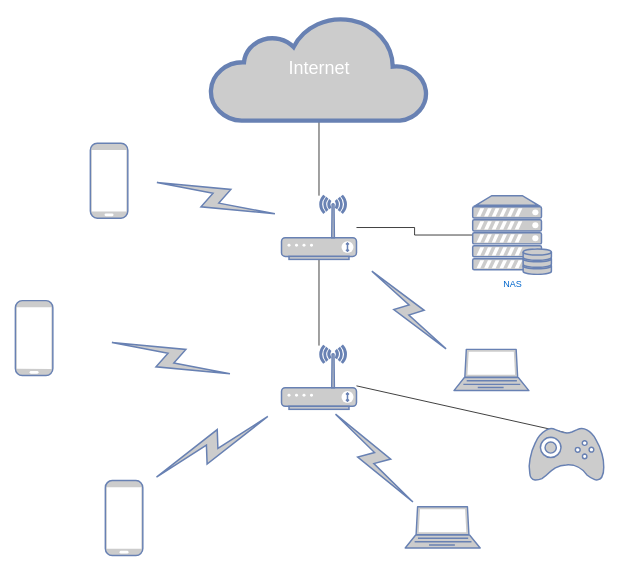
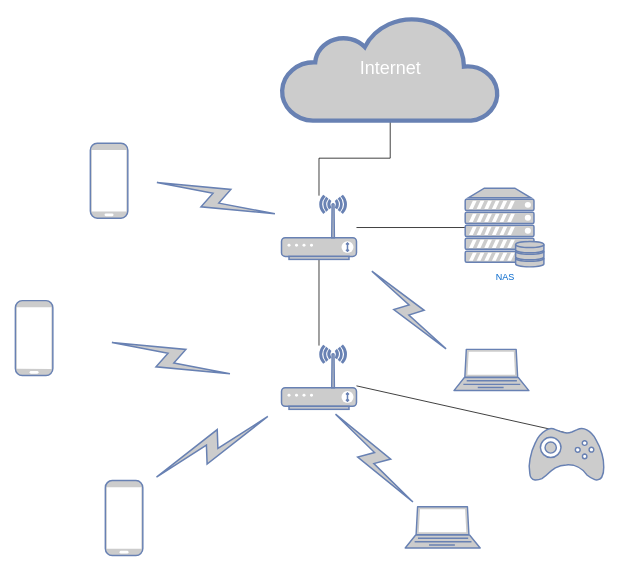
(319, 68) -> (390, 68)
(512, 235) -> (505, 227)
